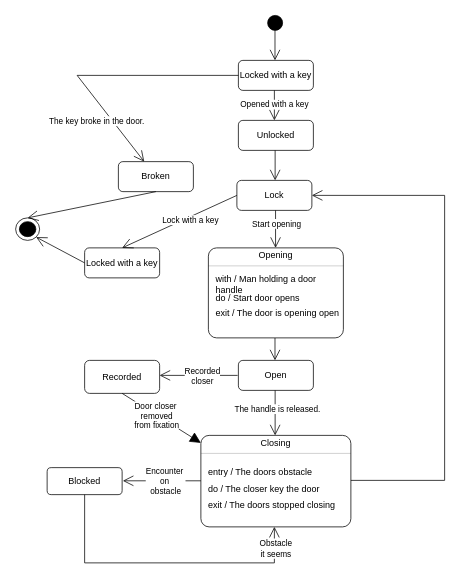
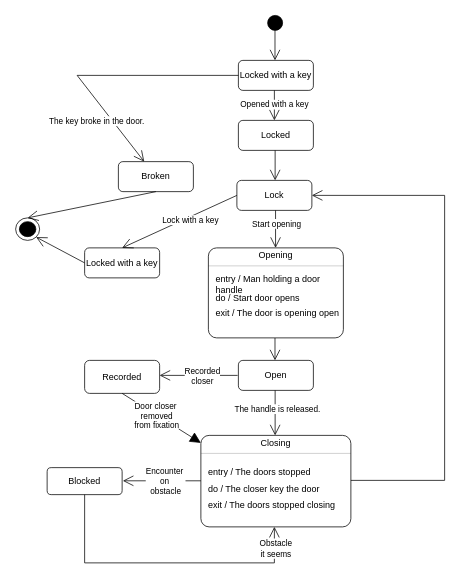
(276, 135) -> (276, 135)
(280, 285) -> (280, 285)
(268, 472) -> (266, 472)
